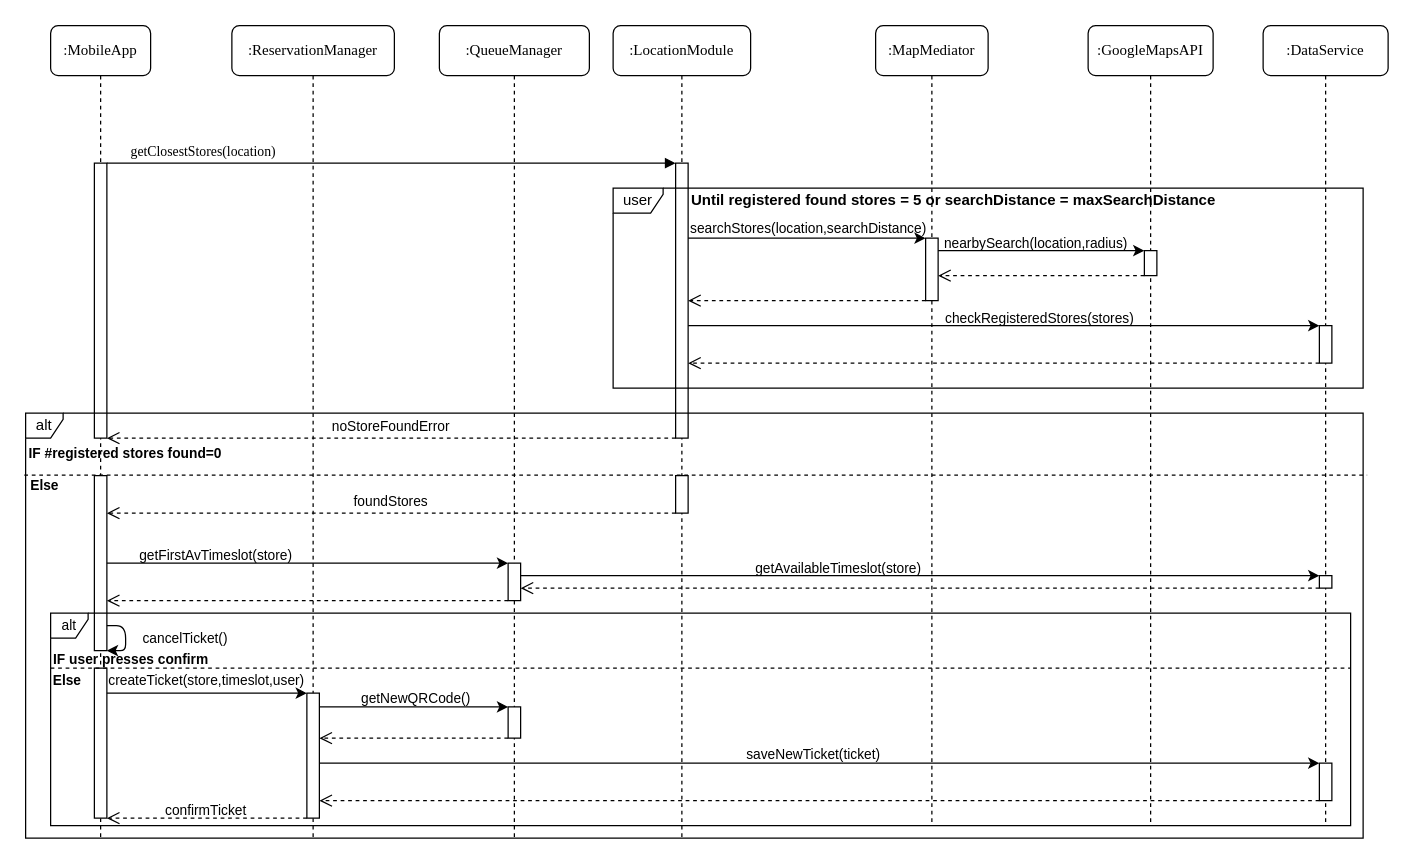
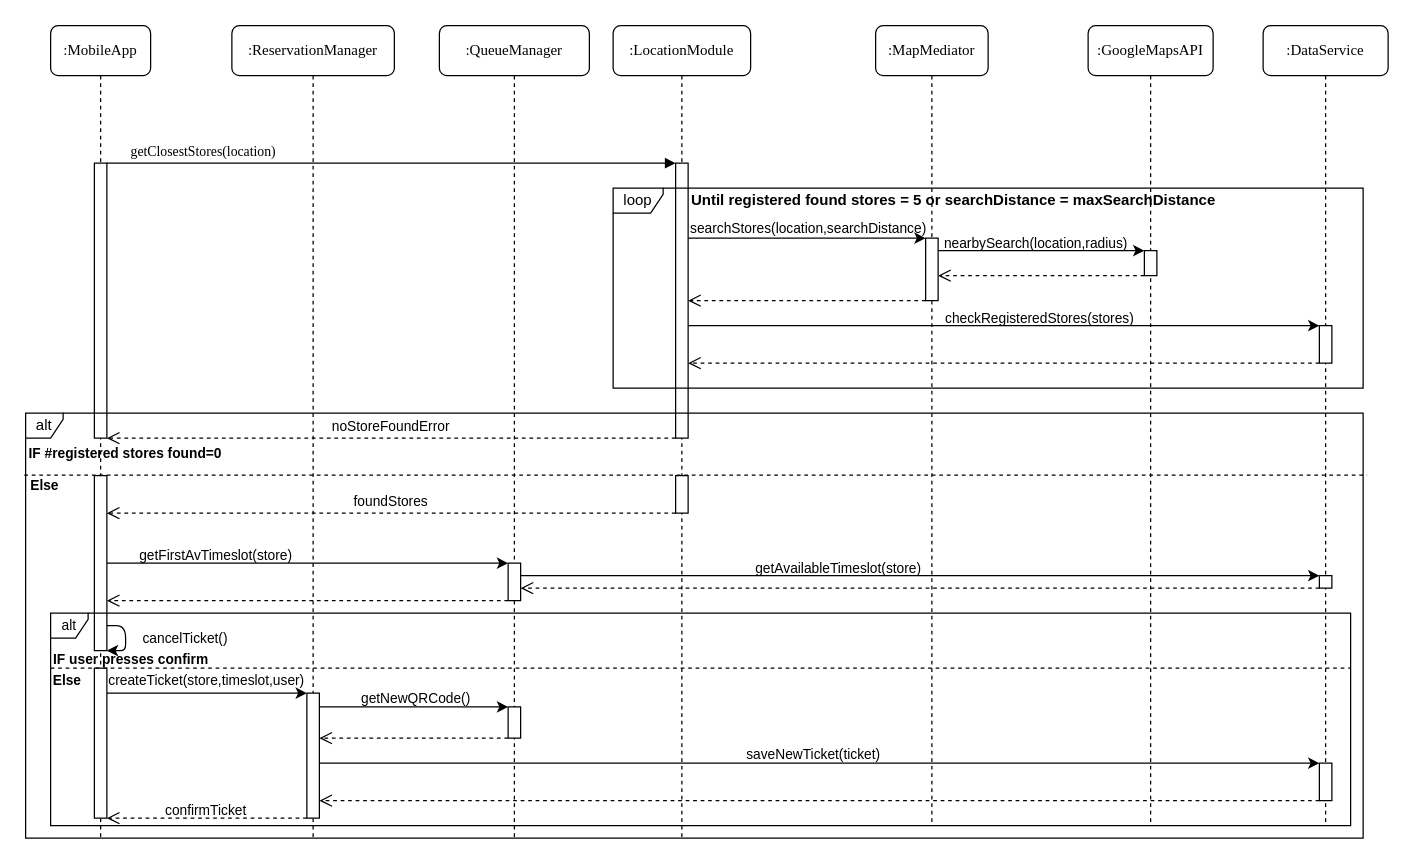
(638, 201) -> (638, 201)
